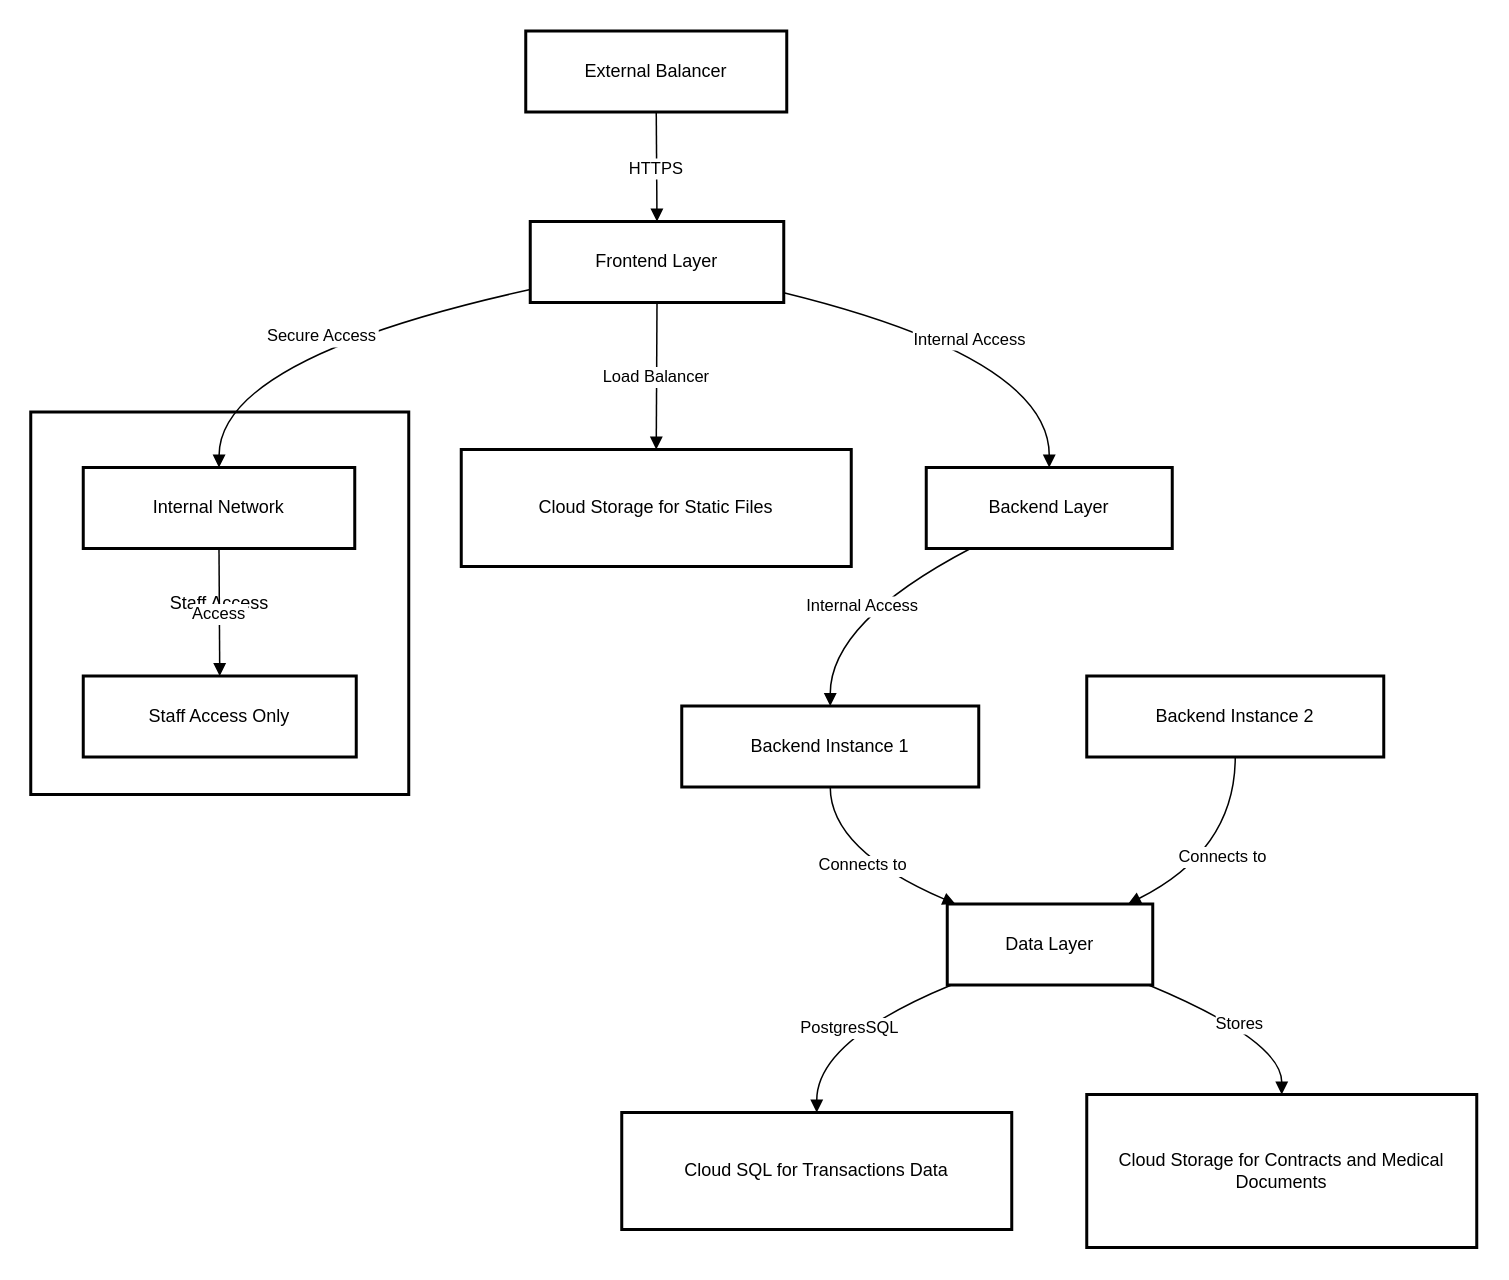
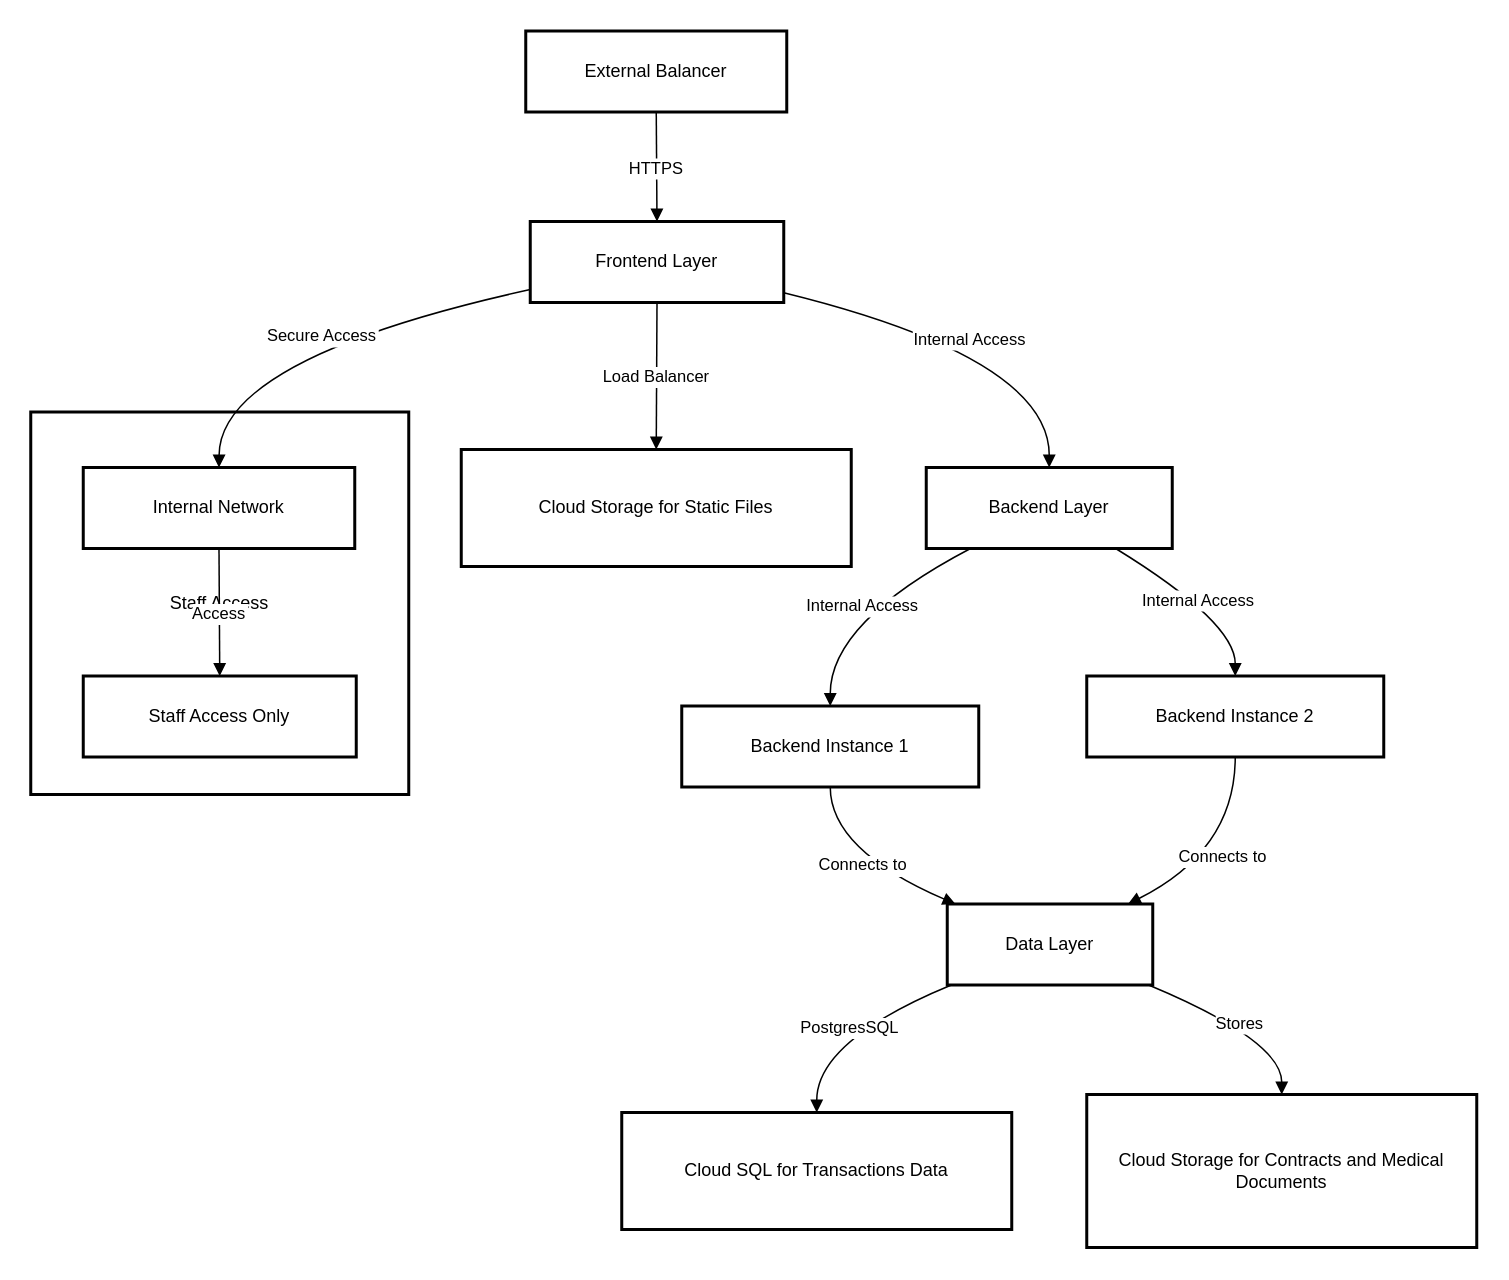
none -> (1185, 596)
